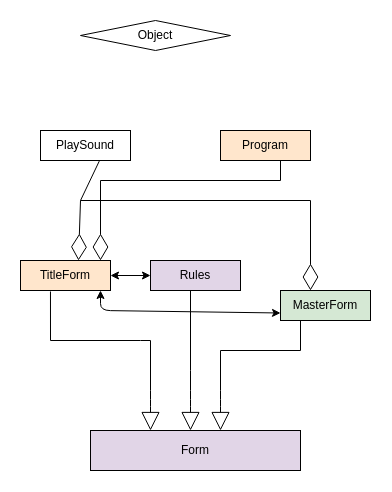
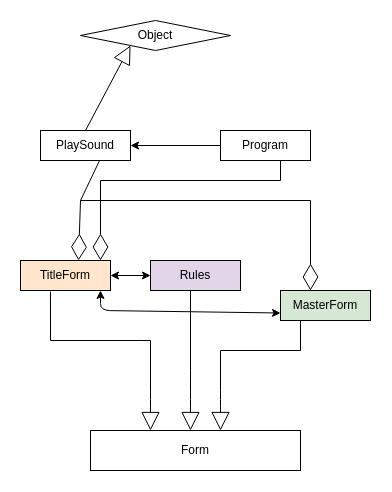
none -> (104, 96)
none -> (179, 146)
(266, 146) -> (266, 146)
(196, 451) -> (196, 451)
